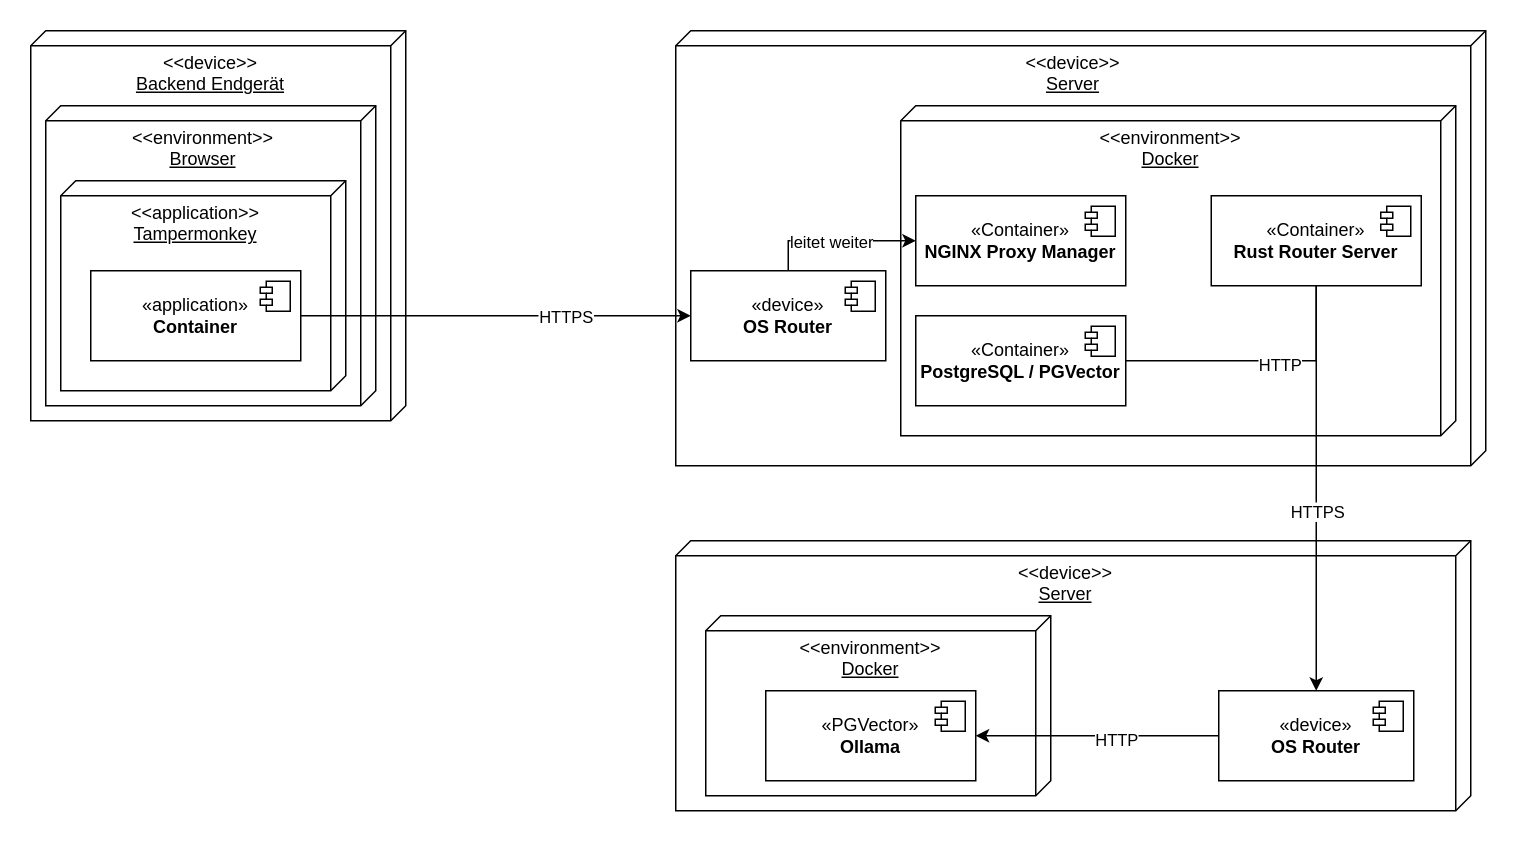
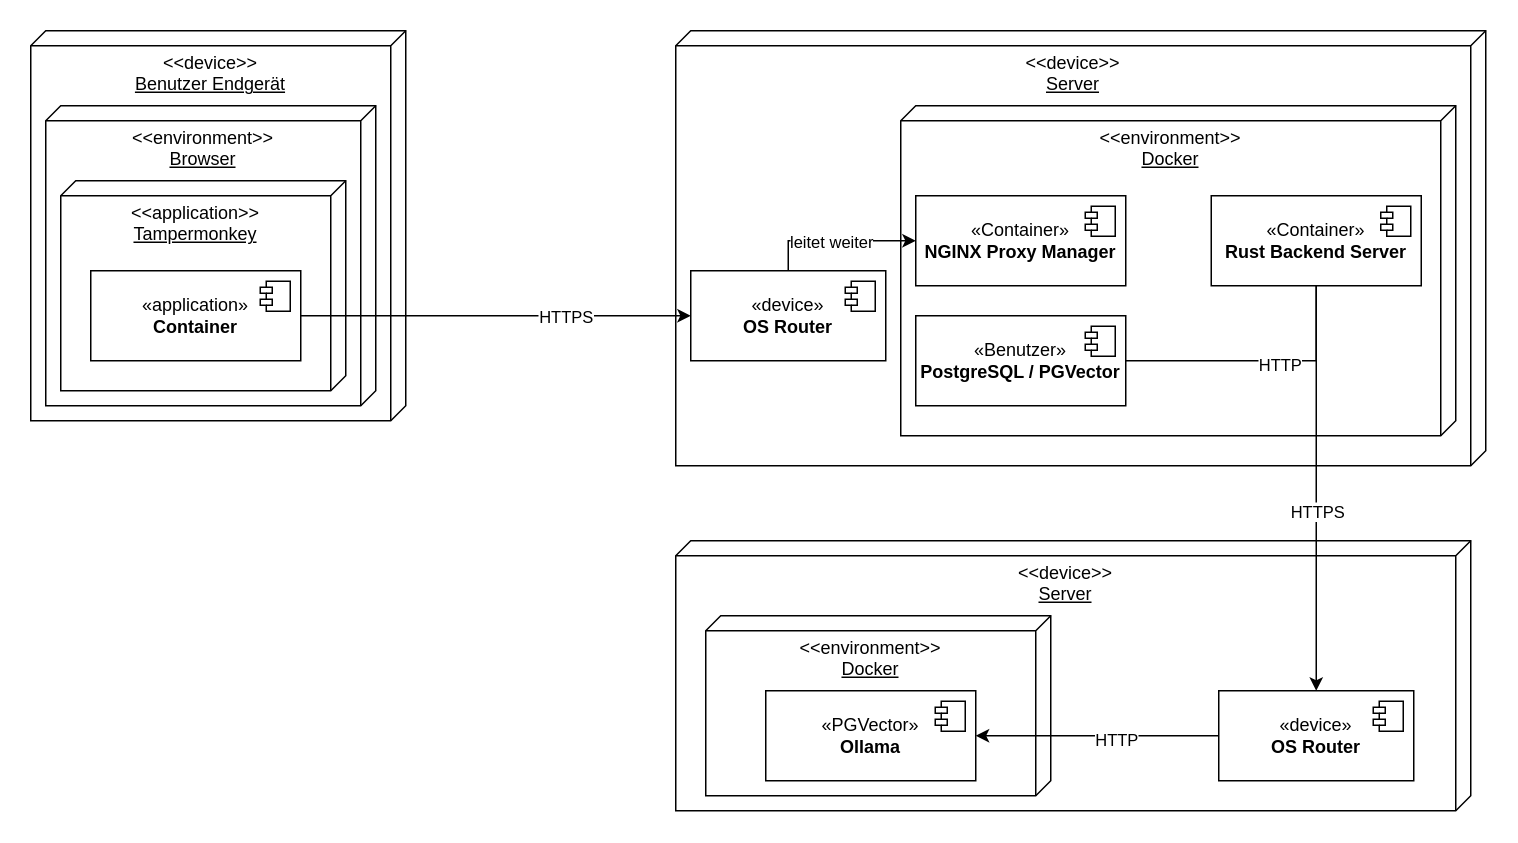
(211, 75) -> (211, 75)
(1316, 241) -> (1316, 241)
(1021, 361) -> (1021, 361)
